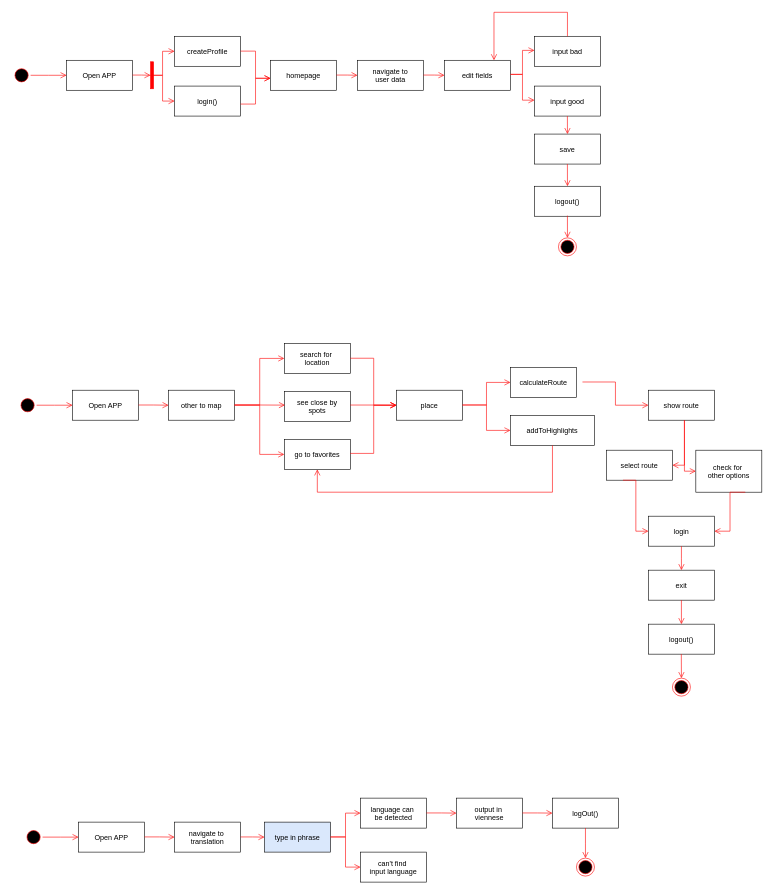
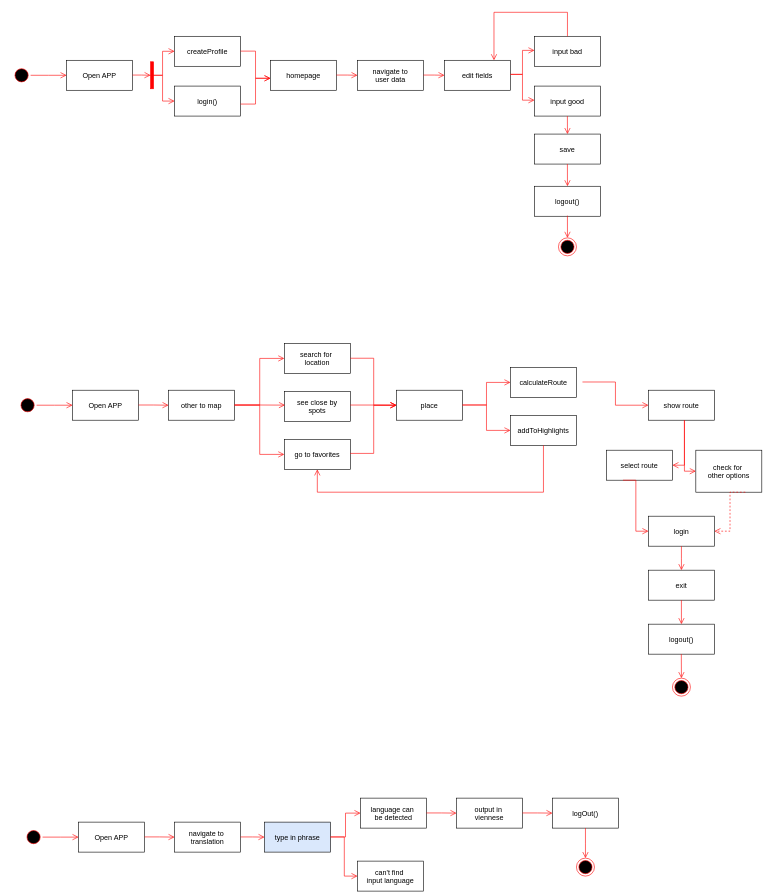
(552, 431) -> (543, 431)
(730, 511) -> (730, 511)
(393, 867) -> (390, 876)
